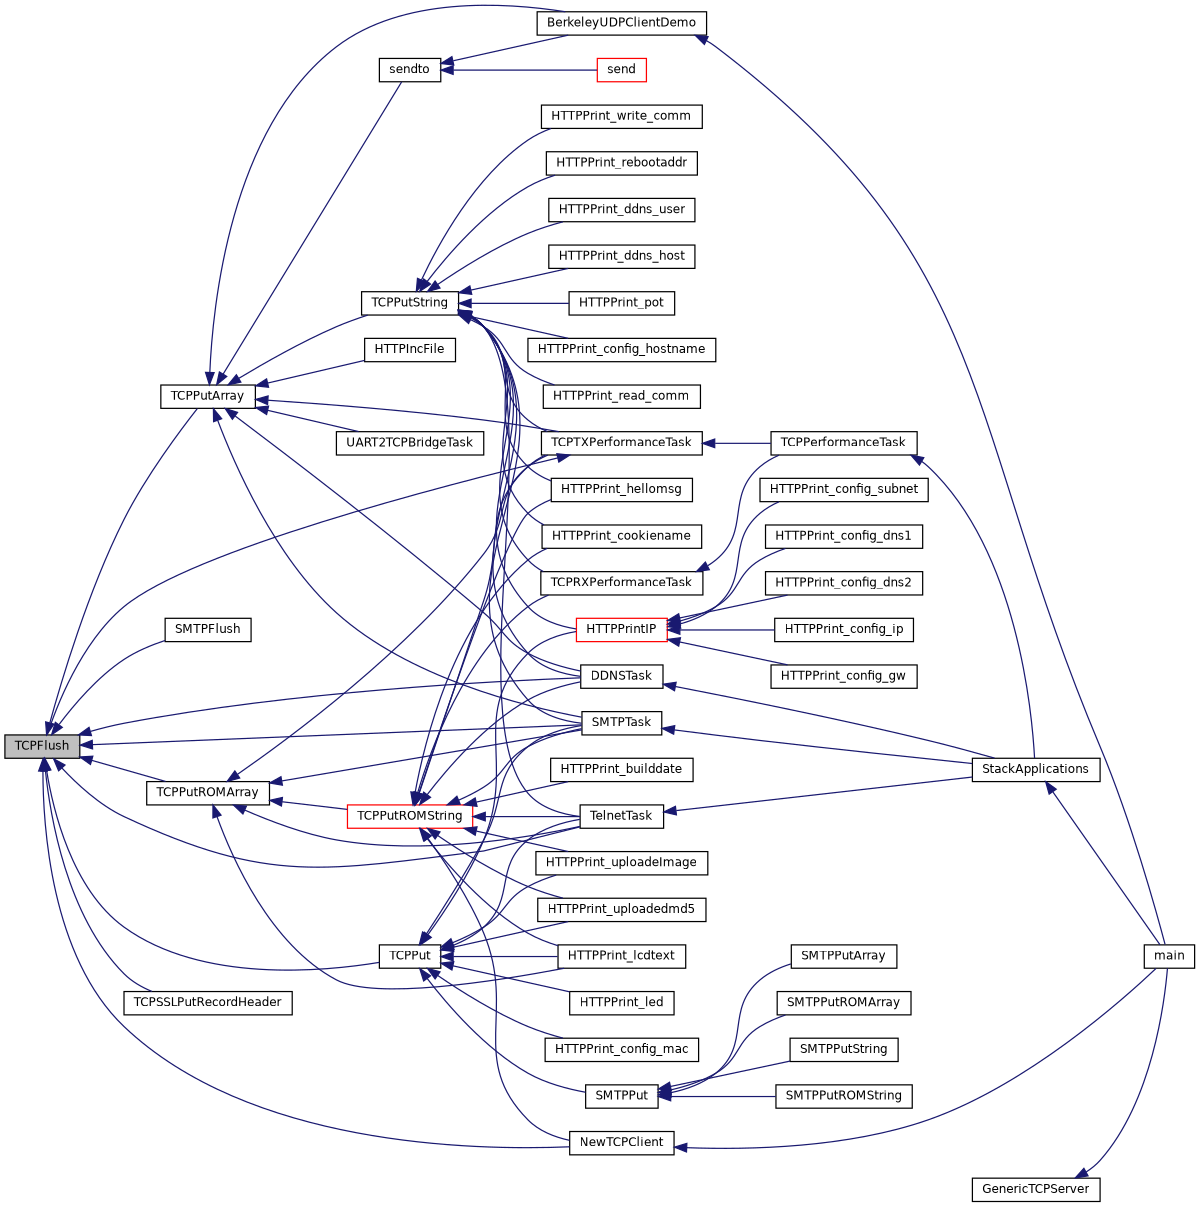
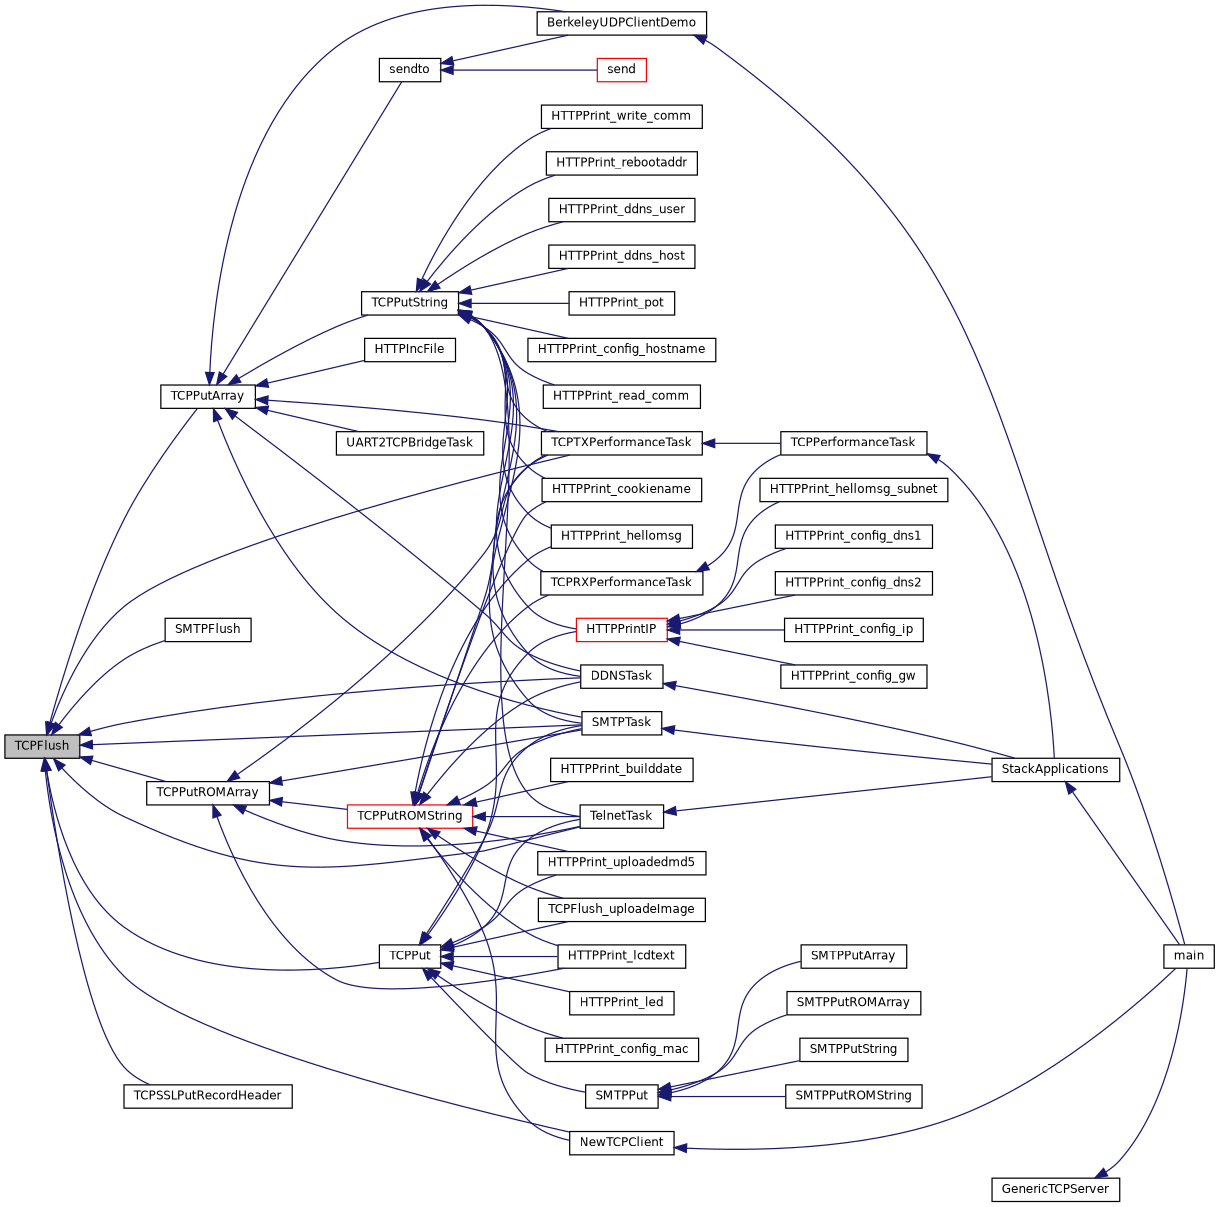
(844, 490) -> (854, 490)
(264, 541) -> (261, 542)
(622, 863) -> (622, 910)
